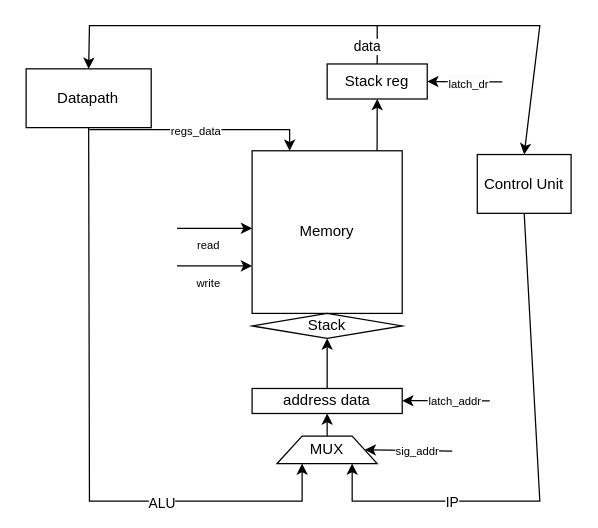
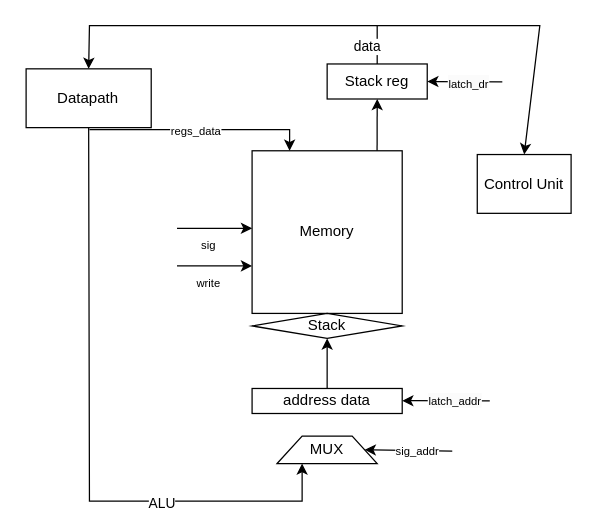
(209, 244) -> (209, 244)
(327, 428) -> none
(537, 465) -> none
